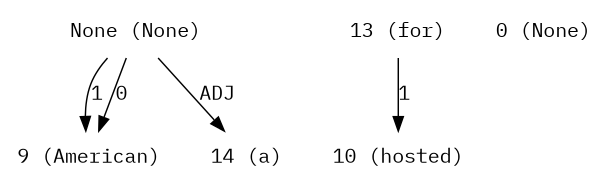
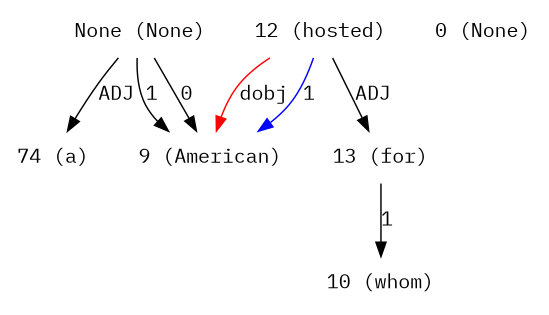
none -> (320, 32)
(247, 157) -> (53, 157)
(398, 157) -> (381, 283)
